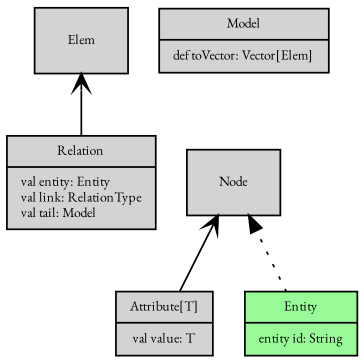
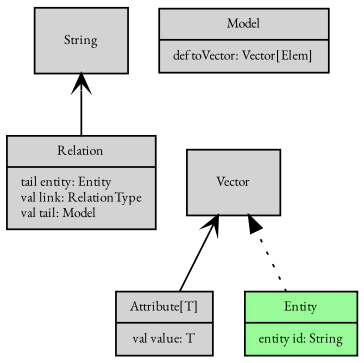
(81, 41) -> (81, 41)
(66, 182) -> (67, 182)
(234, 183) -> (234, 183)
